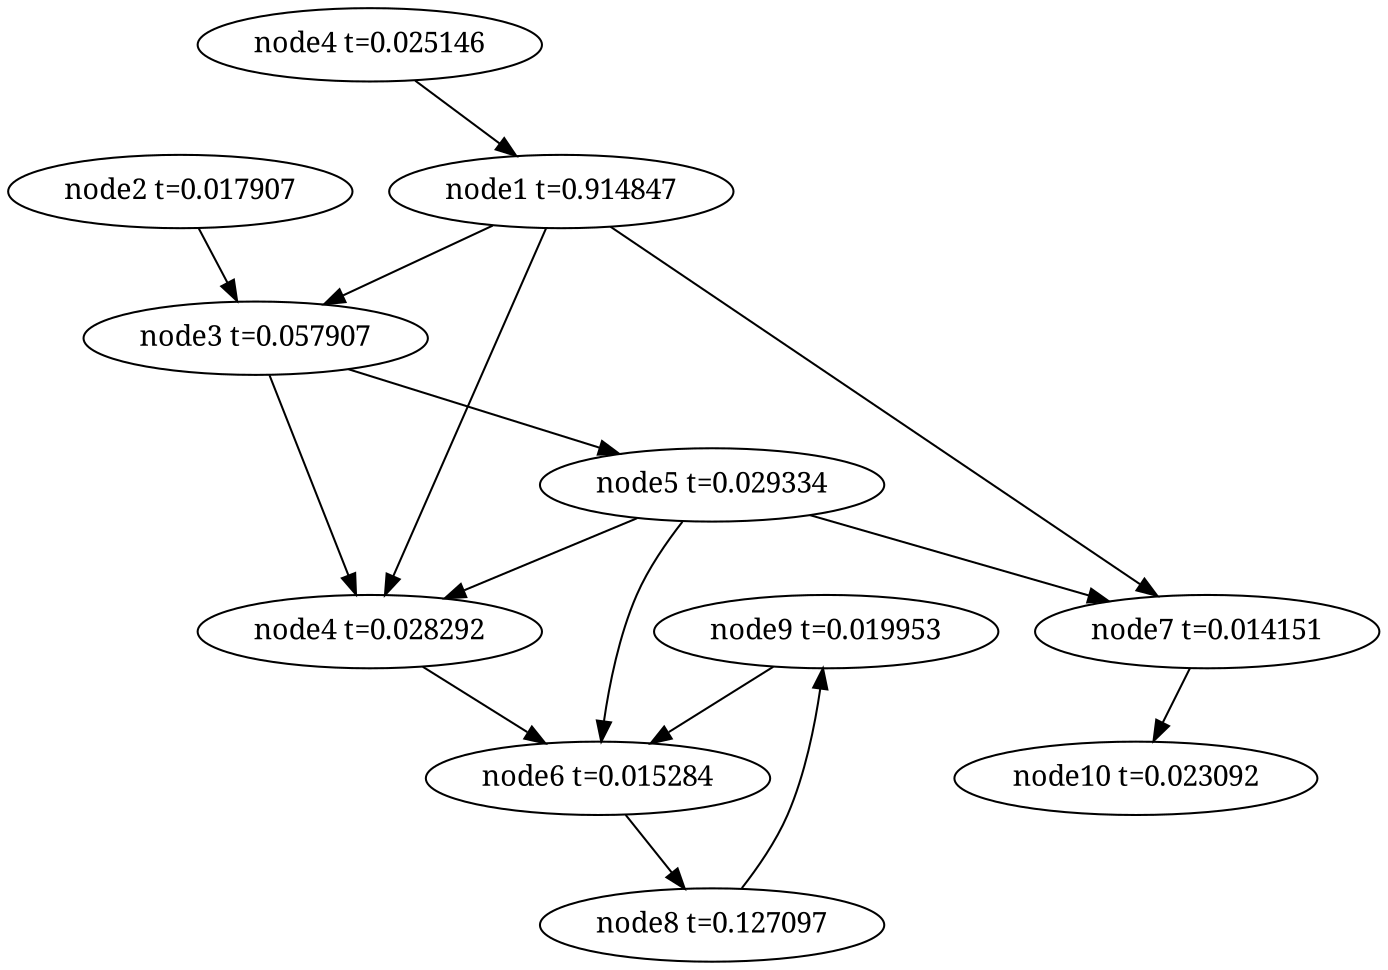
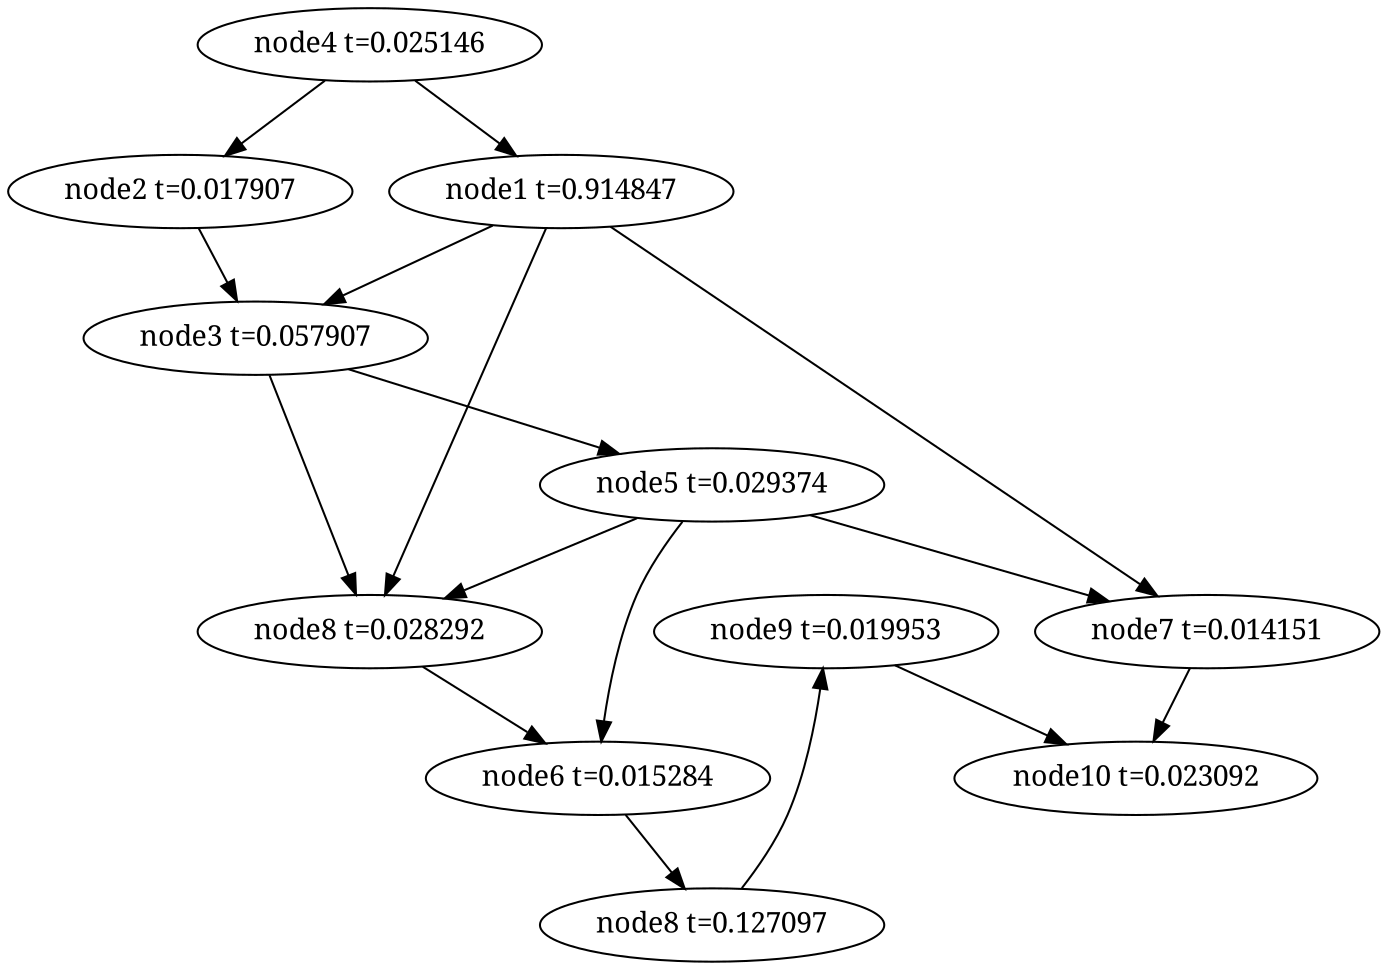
none -> (283, 112)
(712, 485) -> (712, 485)
(370, 632) -> (370, 632)
(721, 699) -> (971, 700)
